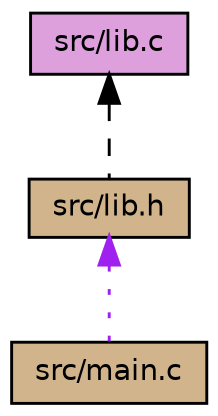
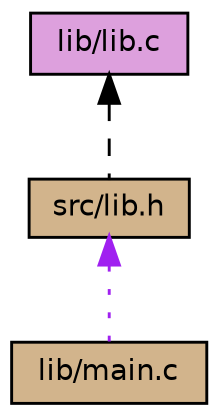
(109, 44) -> (109, 44)
(109, 373) -> (109, 373)
